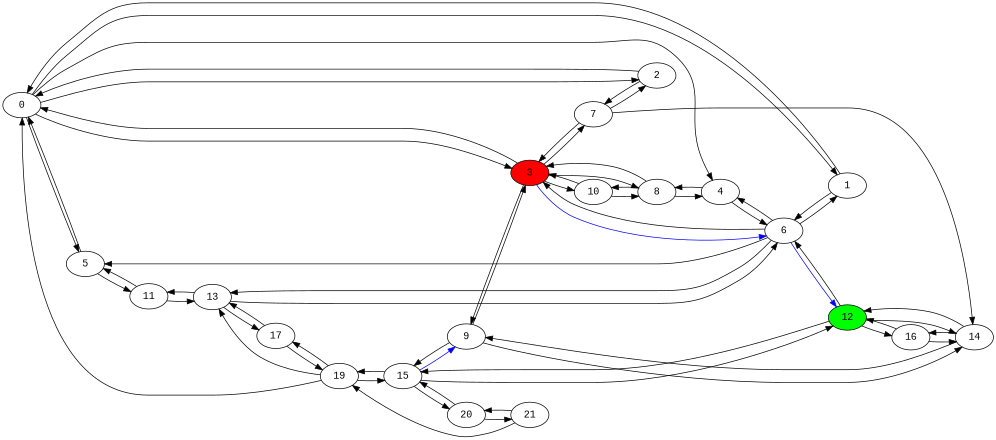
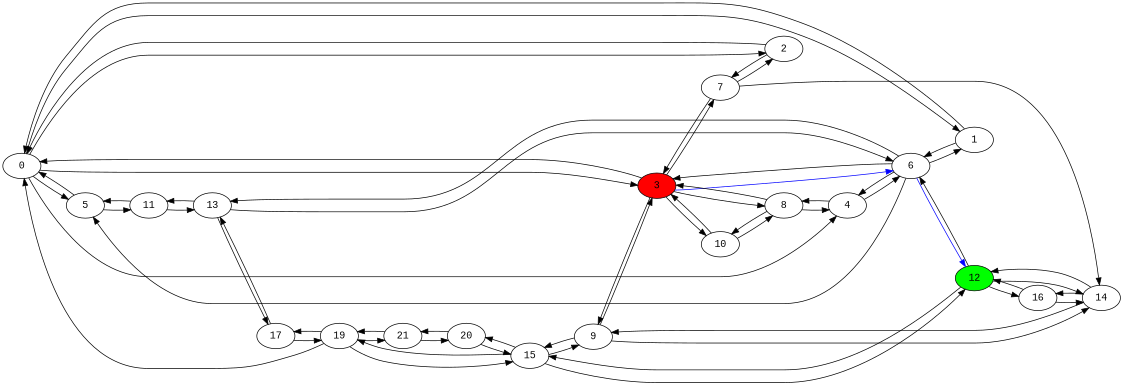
(263, 359) -> (372, 341)
(435, 361) -> (561, 351)
